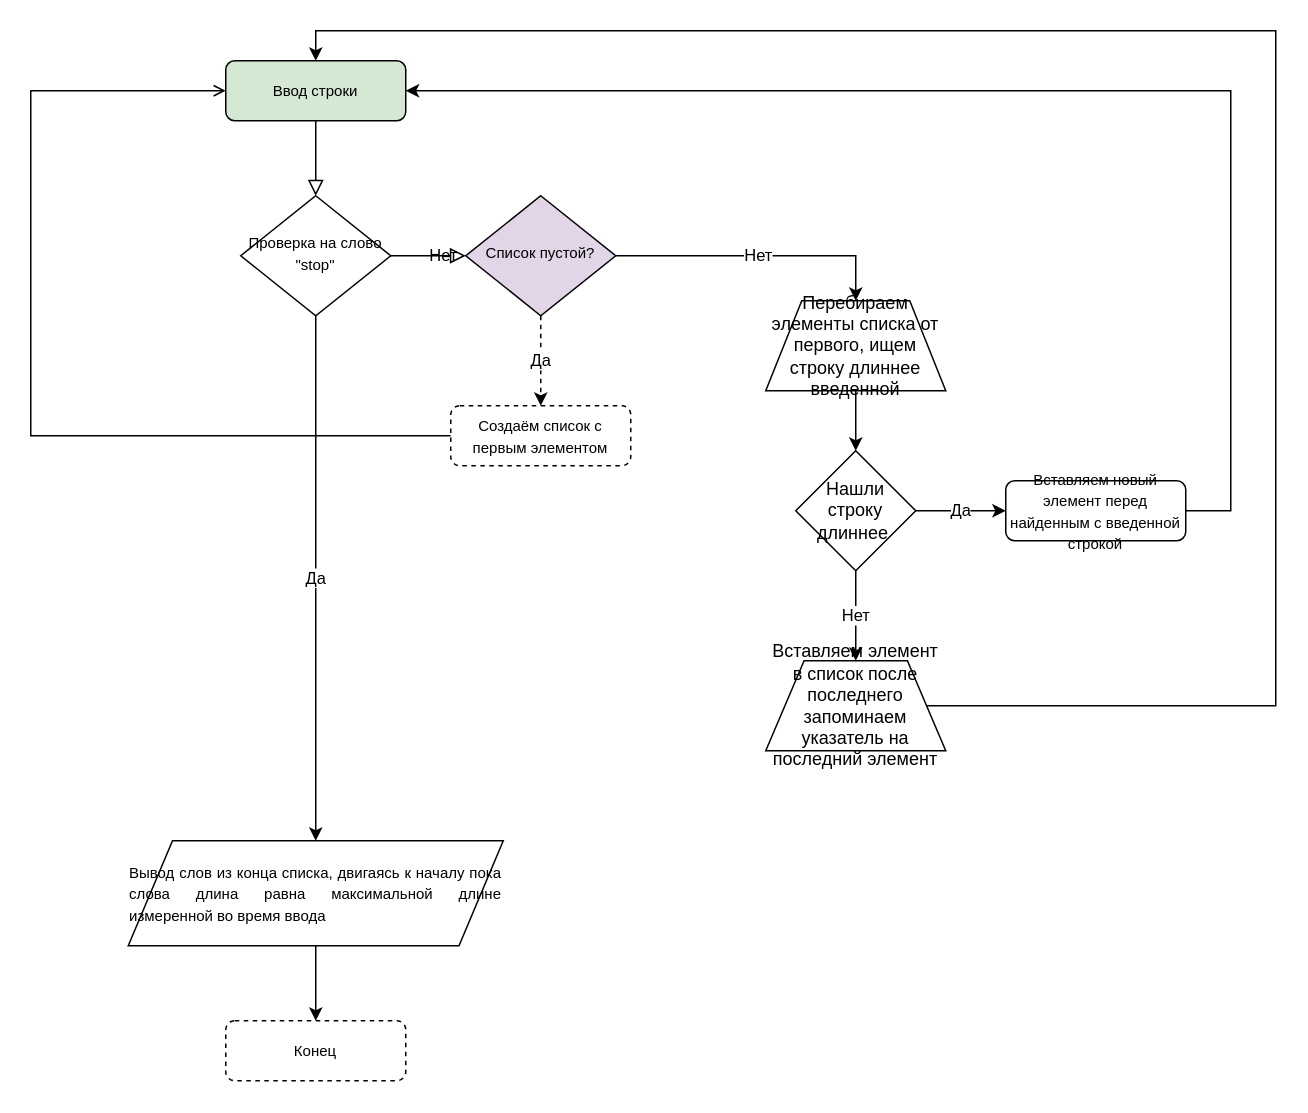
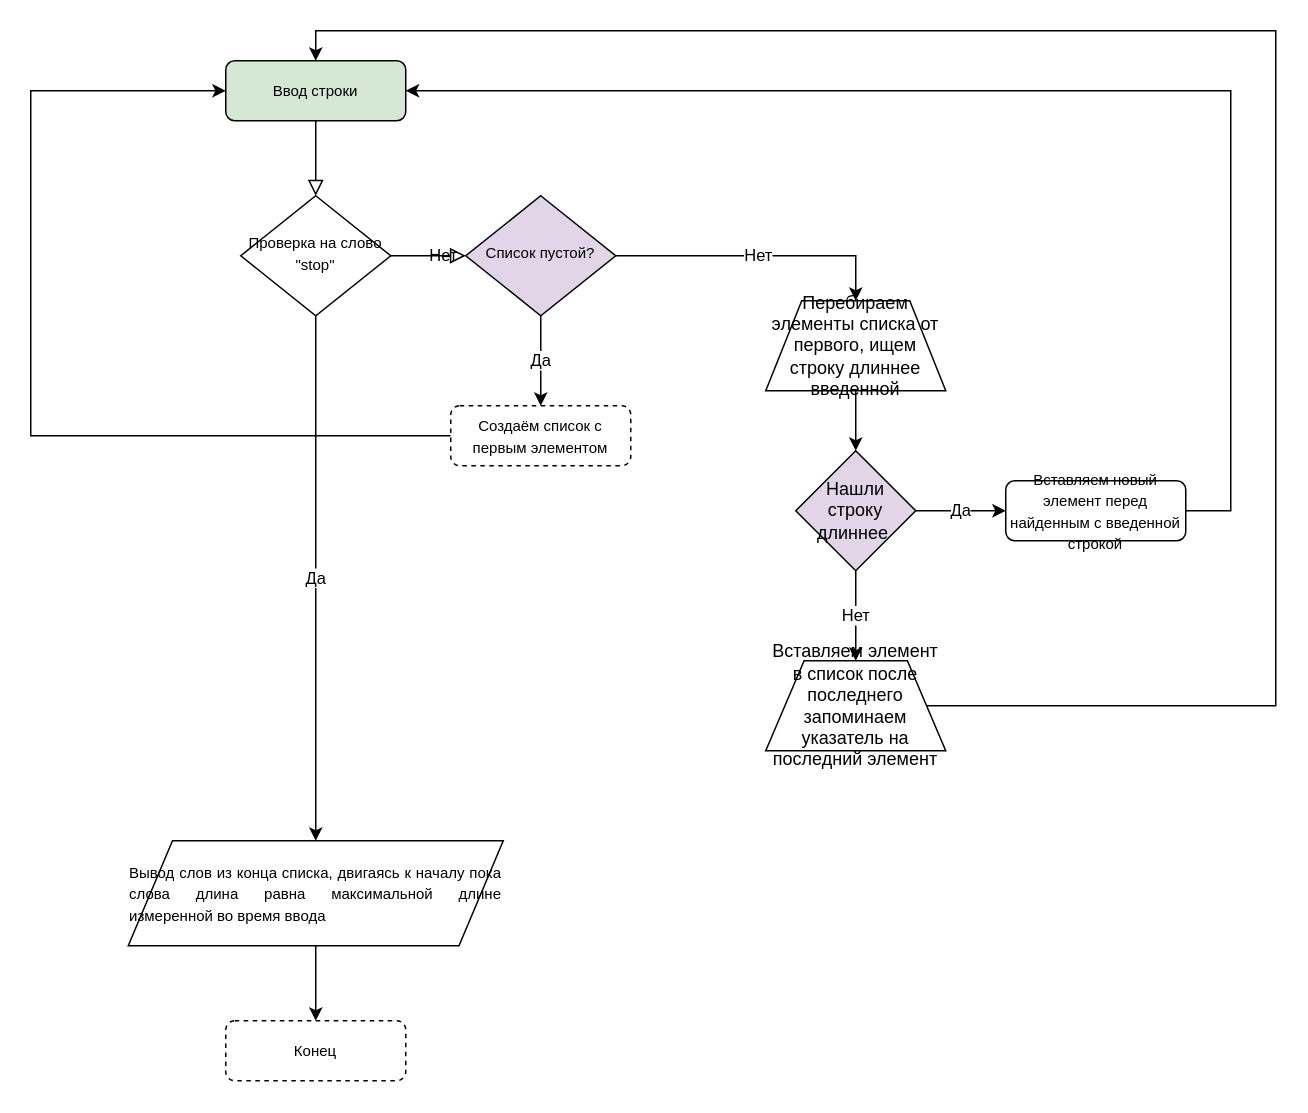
(216, 91) -> (214, 91)
(541, 335) -> (541, 335)
(856, 511) -> (856, 511)
